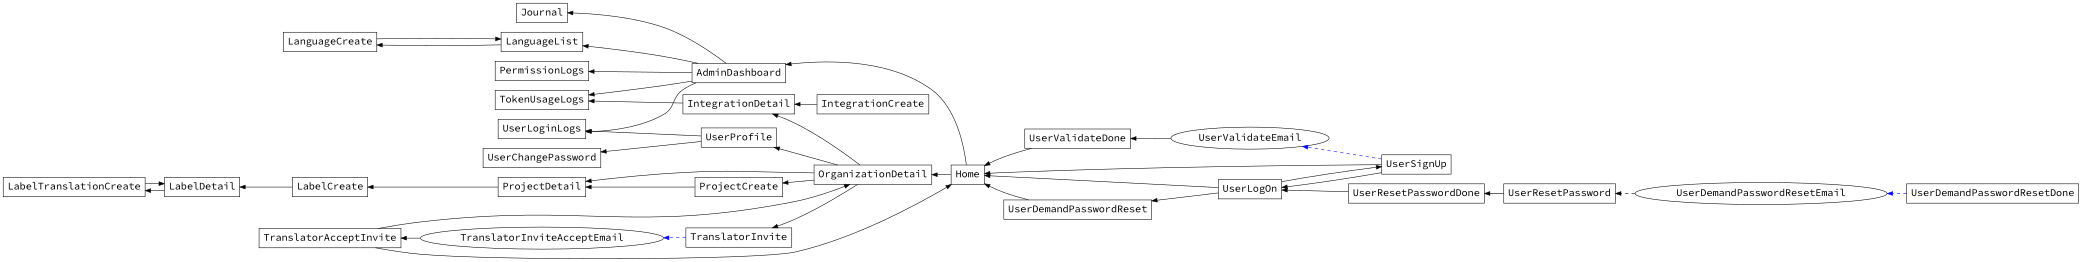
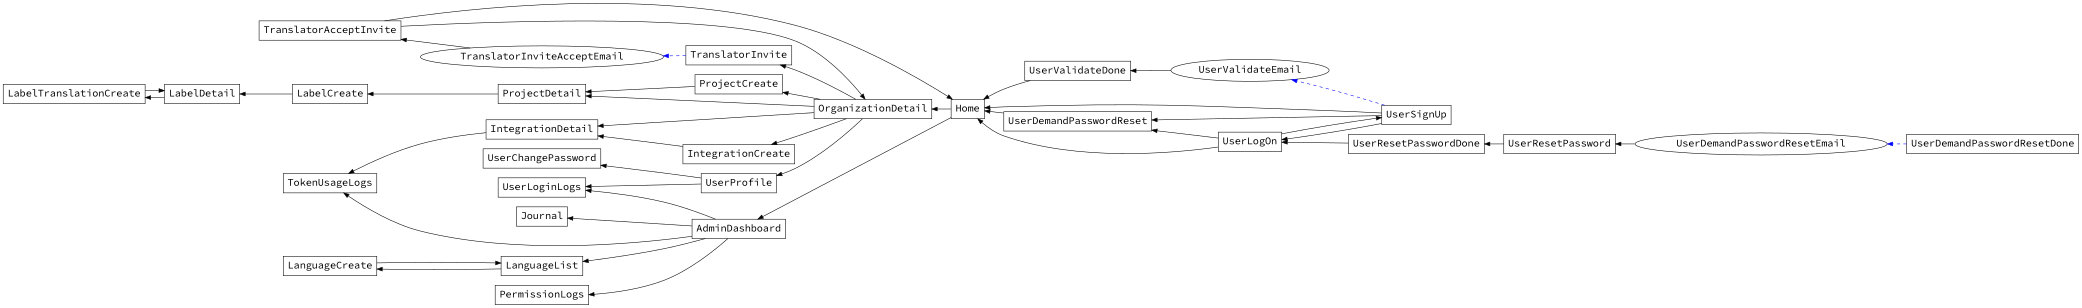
none -> (1269, 118)
none -> (812, 131)
(1628, 194) -> (1628, 144)
